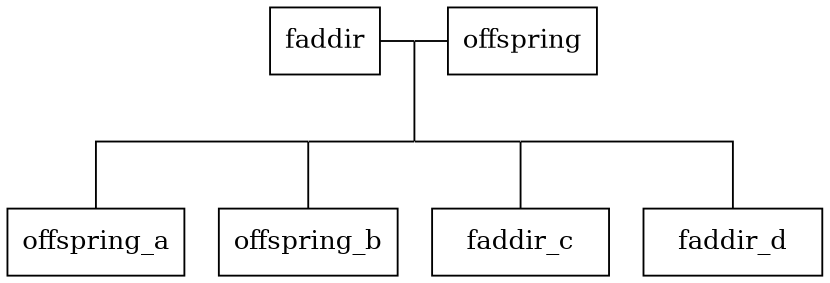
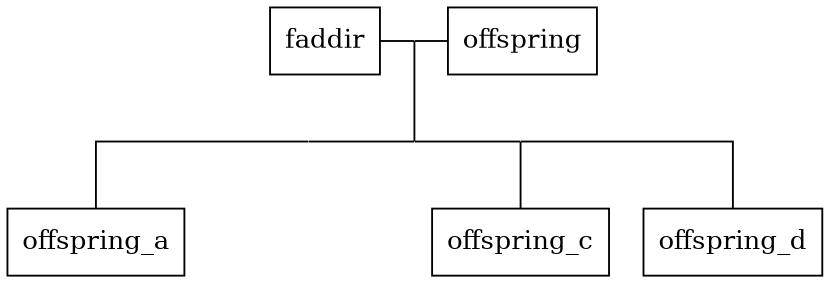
(308, 242) -> none
(521, 242) -> (521, 242)
(733, 242) -> (733, 242)
